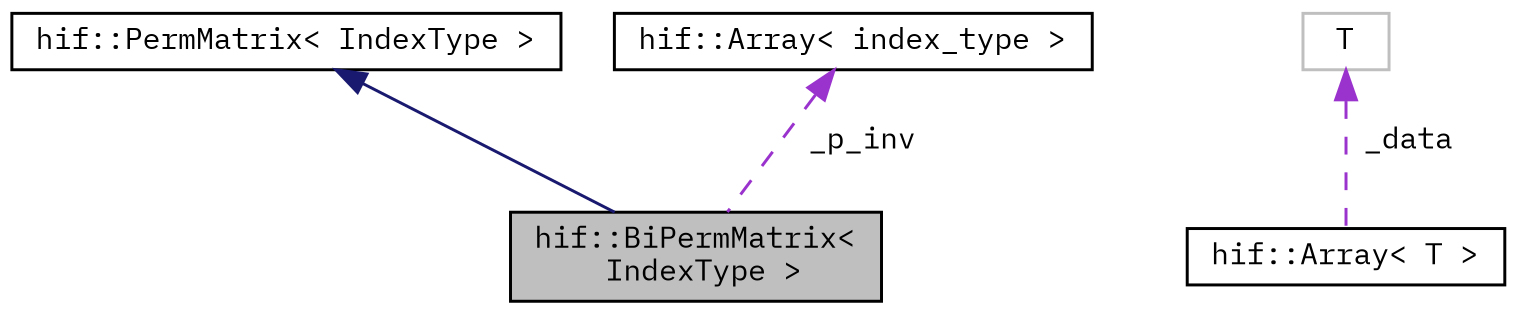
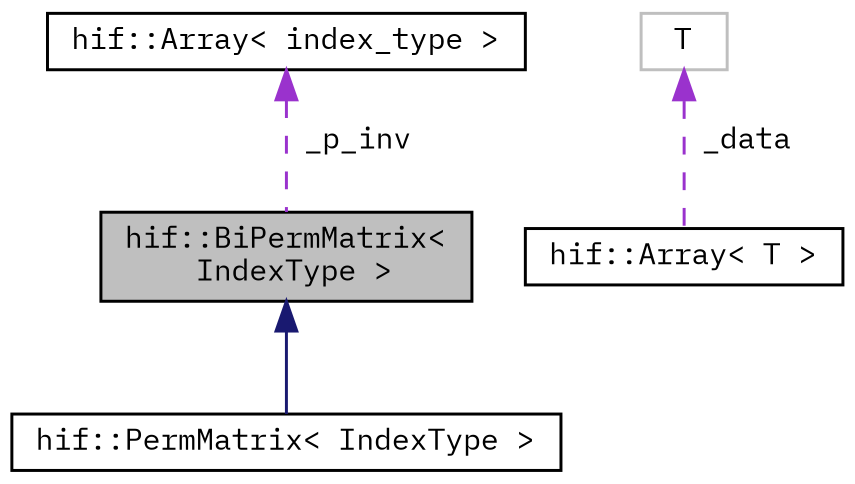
(488, 148) -> (286, 373)
